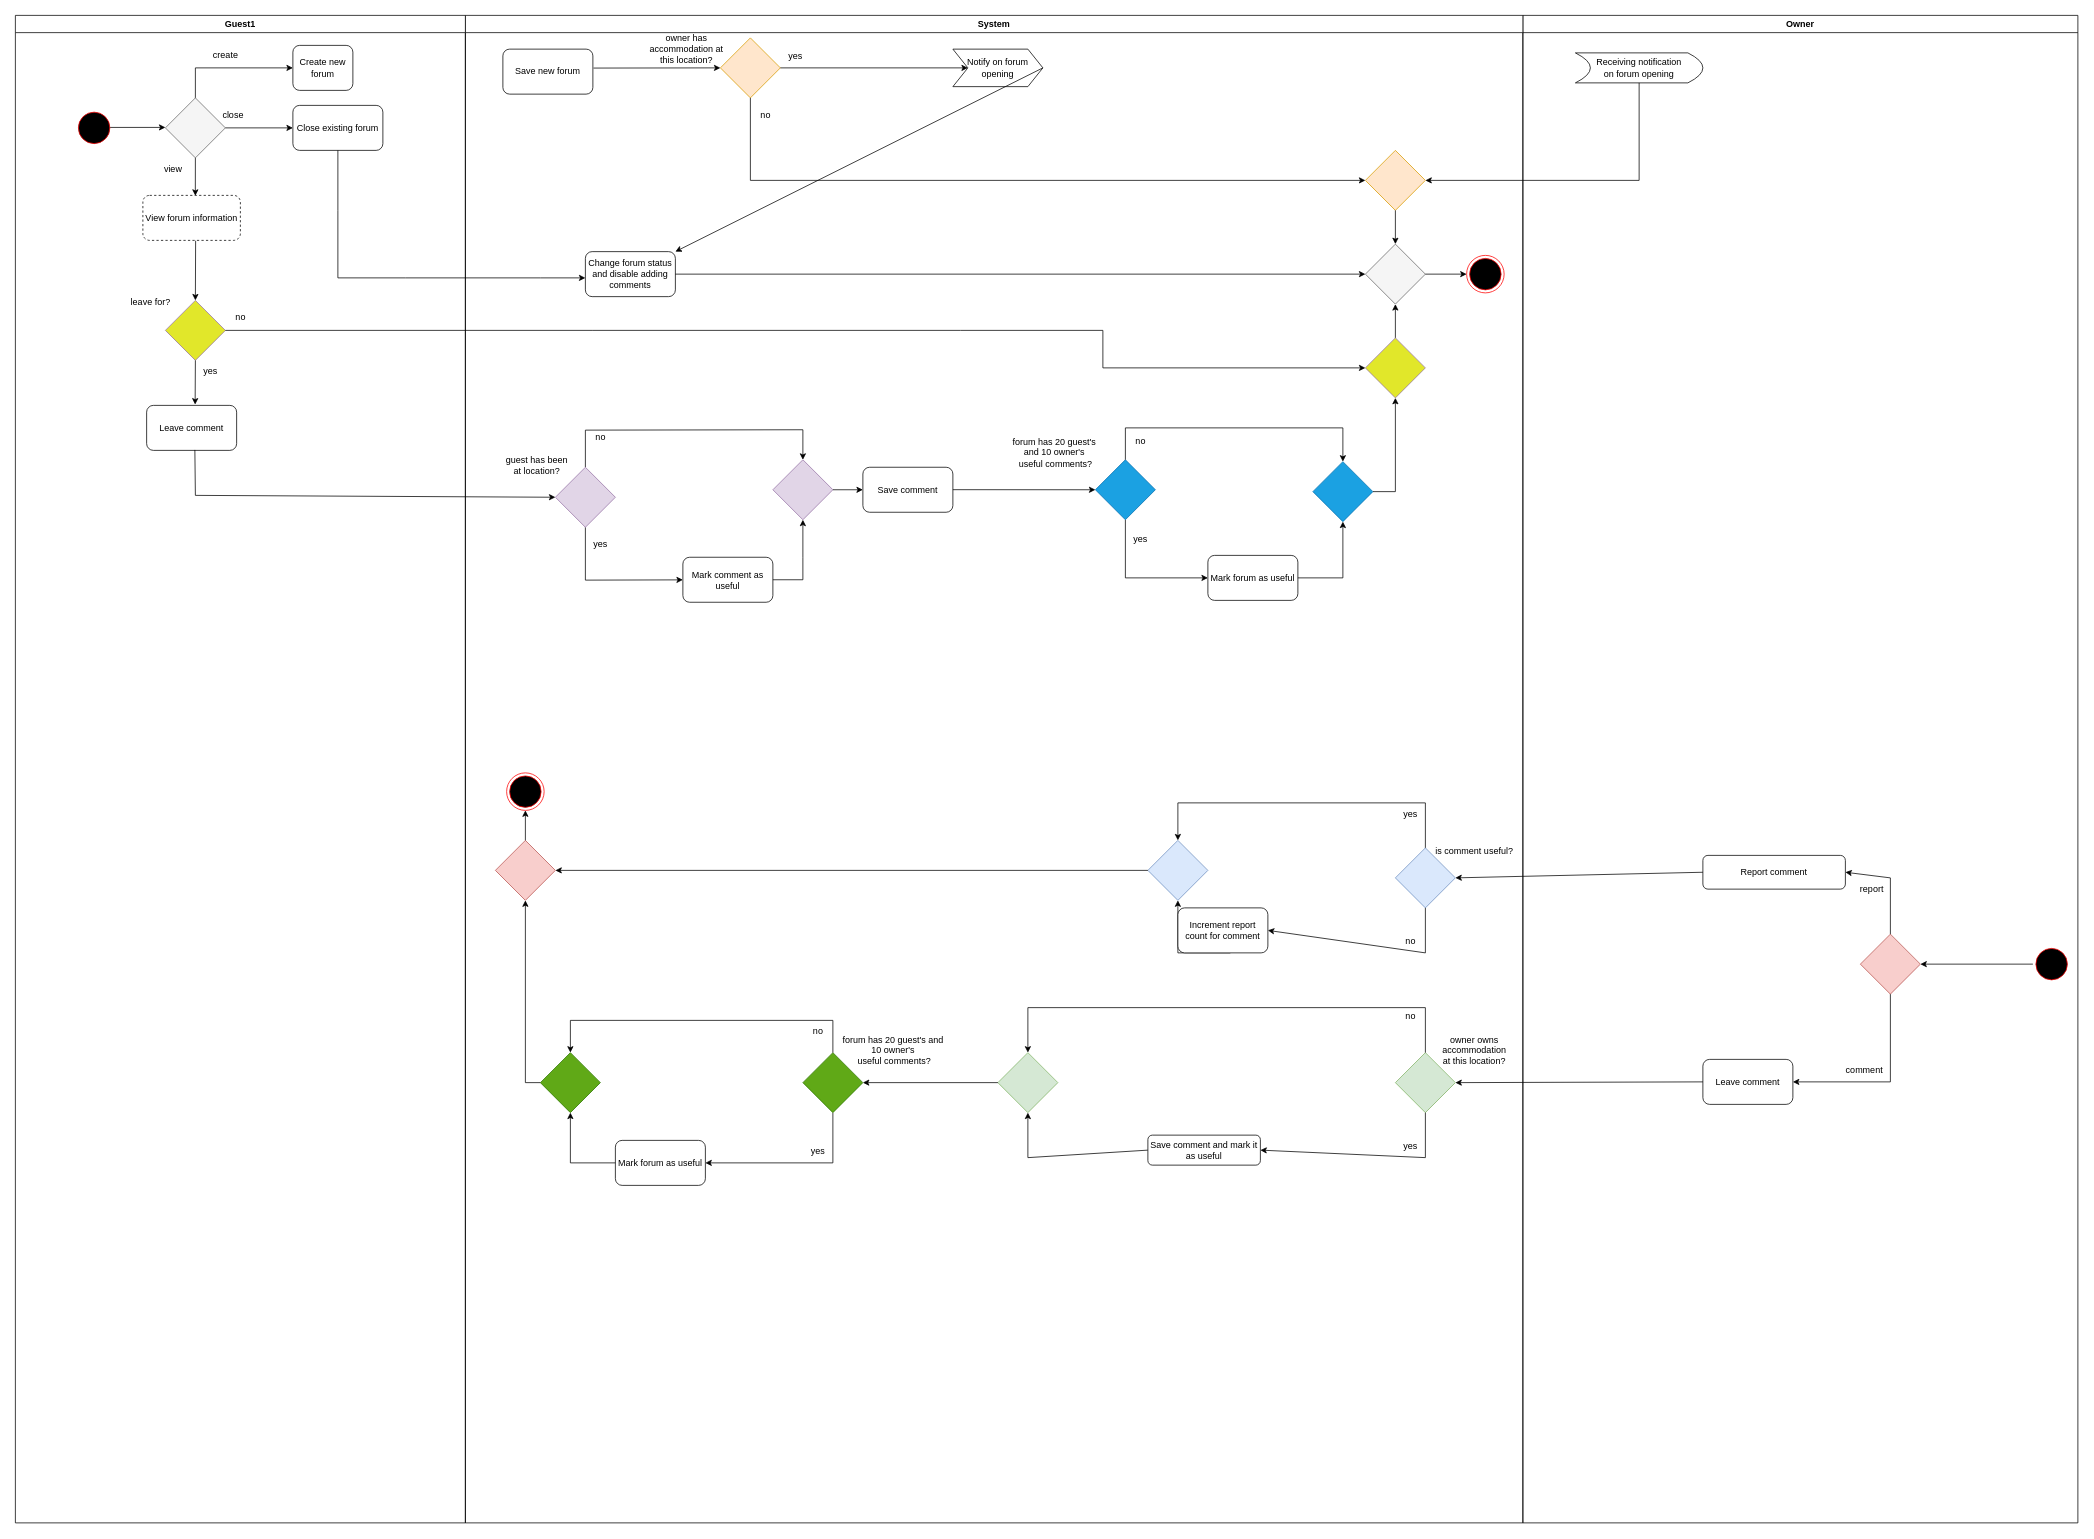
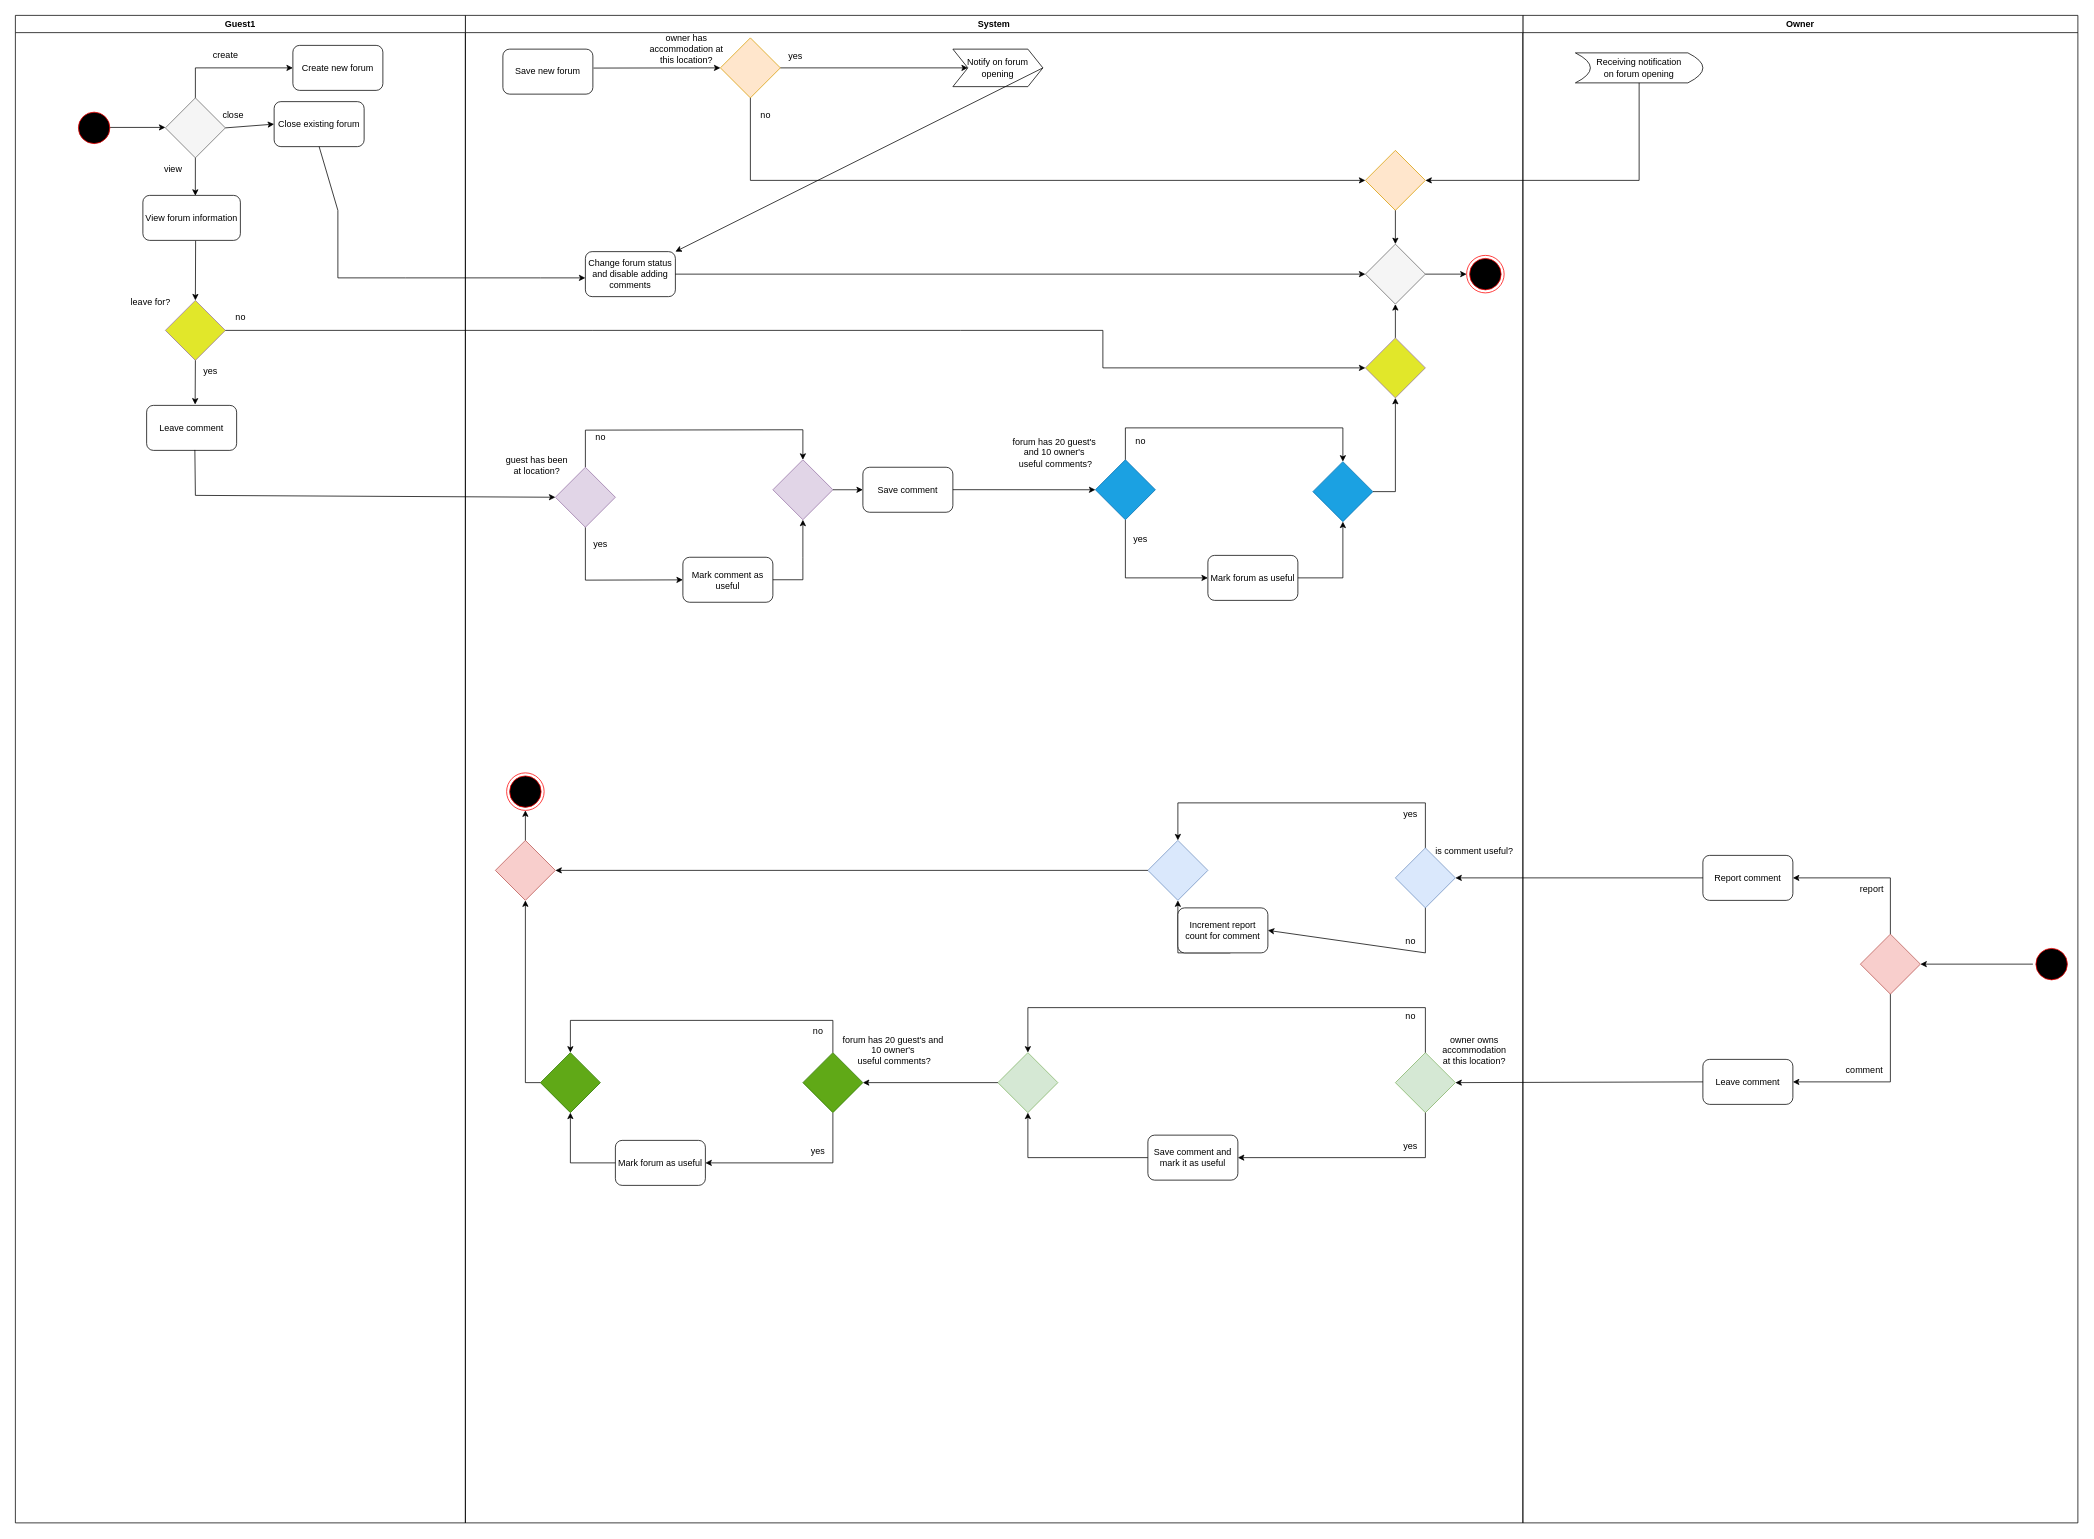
(323, 68) -> (338, 68)
(338, 128) -> (319, 124)
(192, 218) -> (192, 218)
(1774, 872) -> (1748, 878)
(1204, 1150) -> (1193, 1158)
